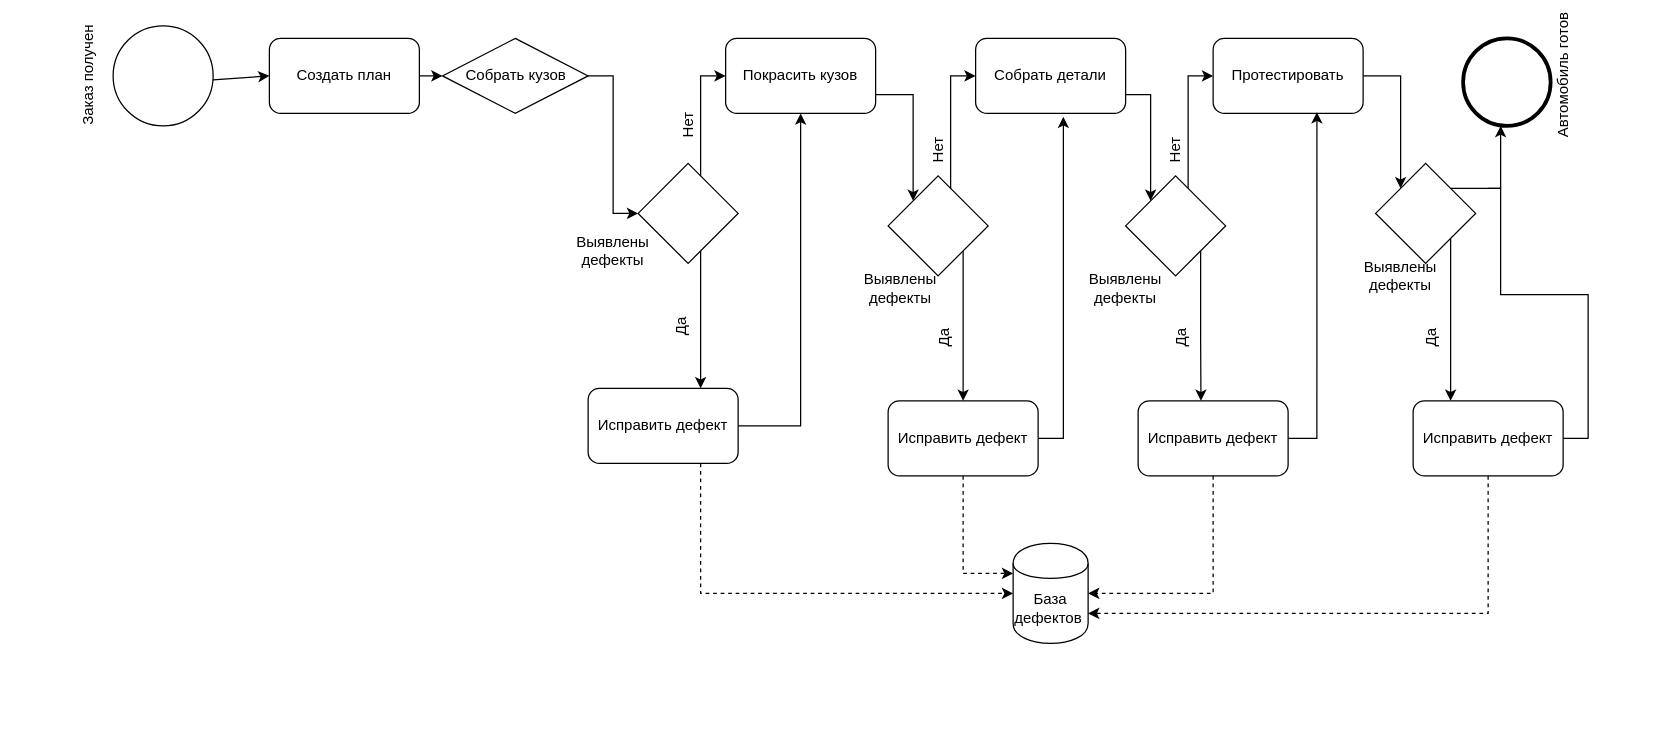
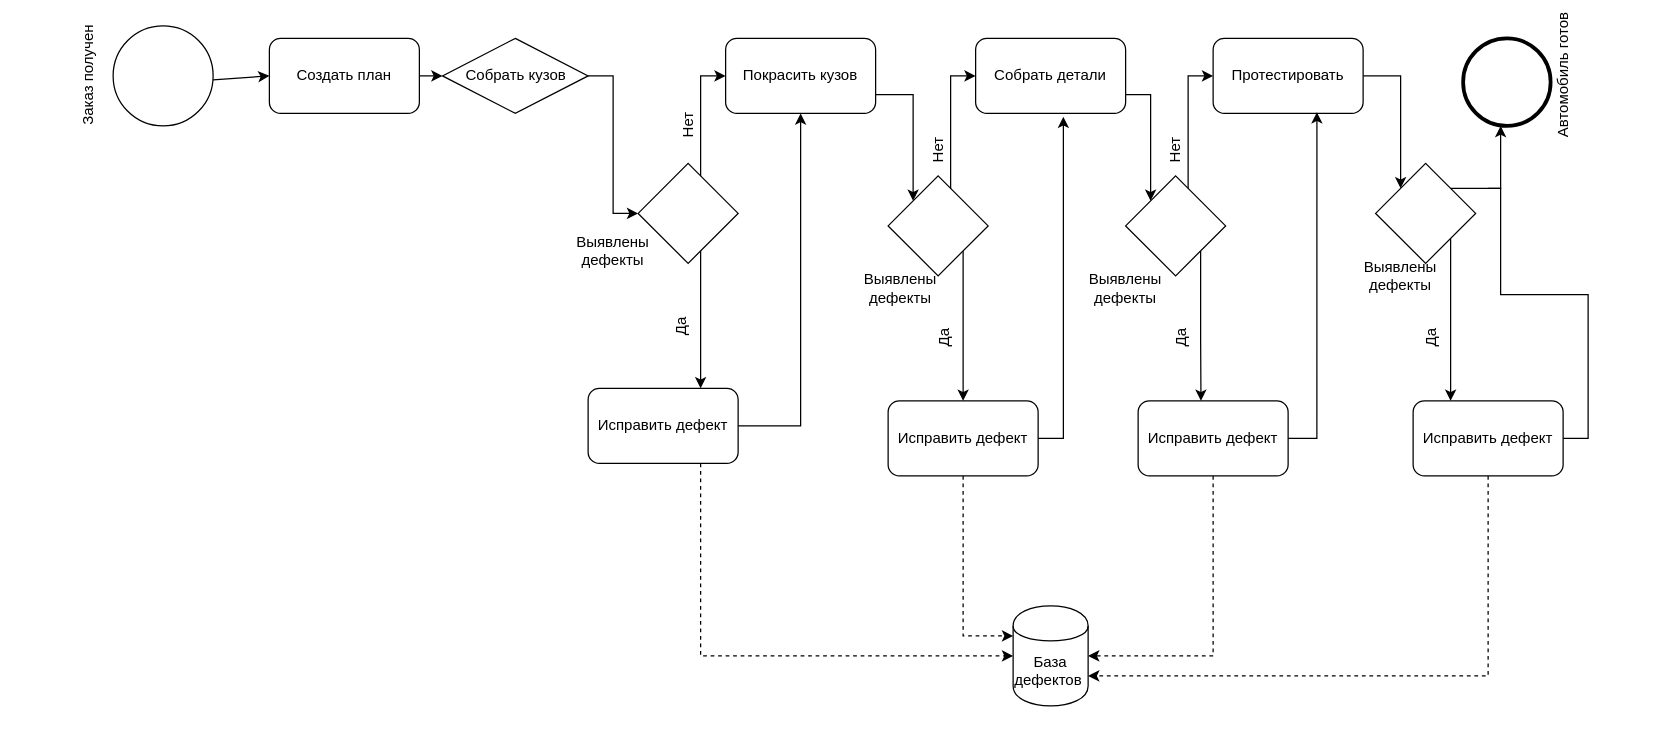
(1051, 593) -> (1051, 656)
